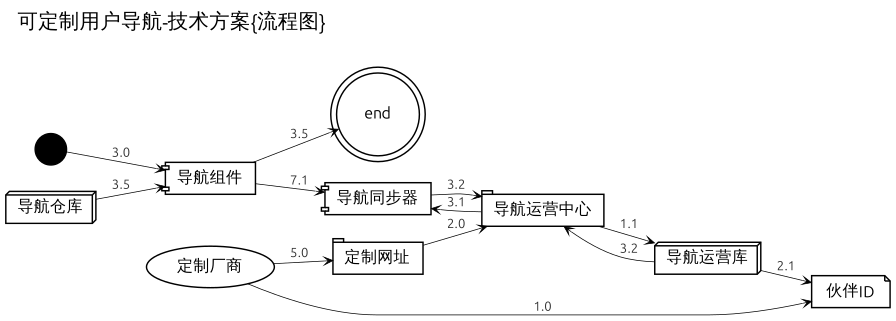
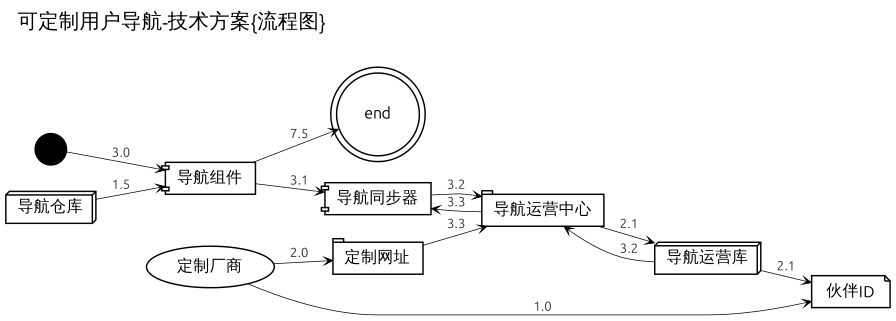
(300, 135) -> (300, 135)
(300, 181) -> (300, 181)
(121, 186) -> (121, 186)
(456, 203) -> (456, 203)
(456, 225) -> (456, 225)
(629, 225) -> (629, 225)
(300, 254) -> (300, 254)
